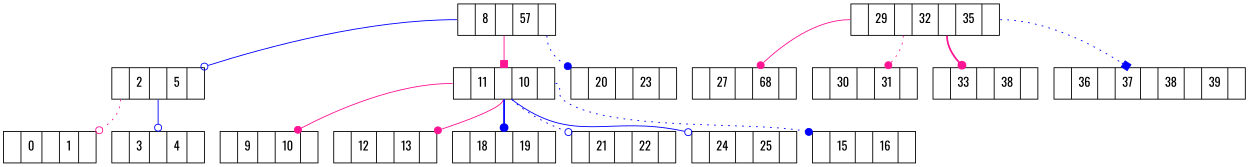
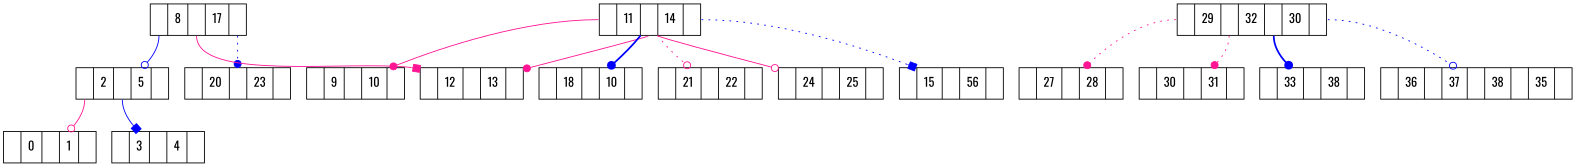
(525, 19) -> (217, 19)
(969, 19) -> (1296, 19)
(803, 33) -> (1129, 33)
(1064, 33) -> (1392, 33)
(504, 47) -> (298, 66)
(951, 50) -> (1277, 50)
(525, 83) -> (670, 19)
(766, 83) -> (1092, 83)
(1215, 83) -> (1541, 83)
(158, 112) -> (125, 113)
(115, 116) -> (82, 114)
(537, 118) -> (670, 50)
(673, 123) -> (806, 33)
(595, 127) -> (714, 52)
(525, 147) -> (612, 83)
(885, 147) -> (973, 83)
